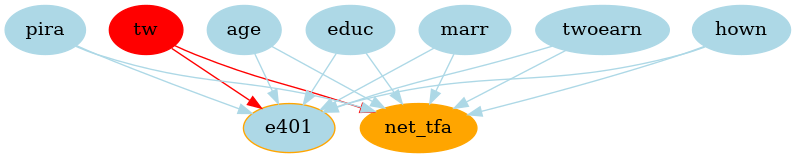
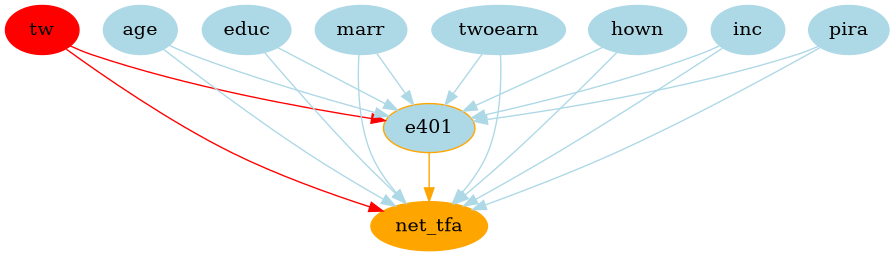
none -> (748, 30)
none -> (429, 170)
